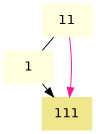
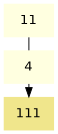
(71, 62) -> none
(29, 67) -> (29, 67)
